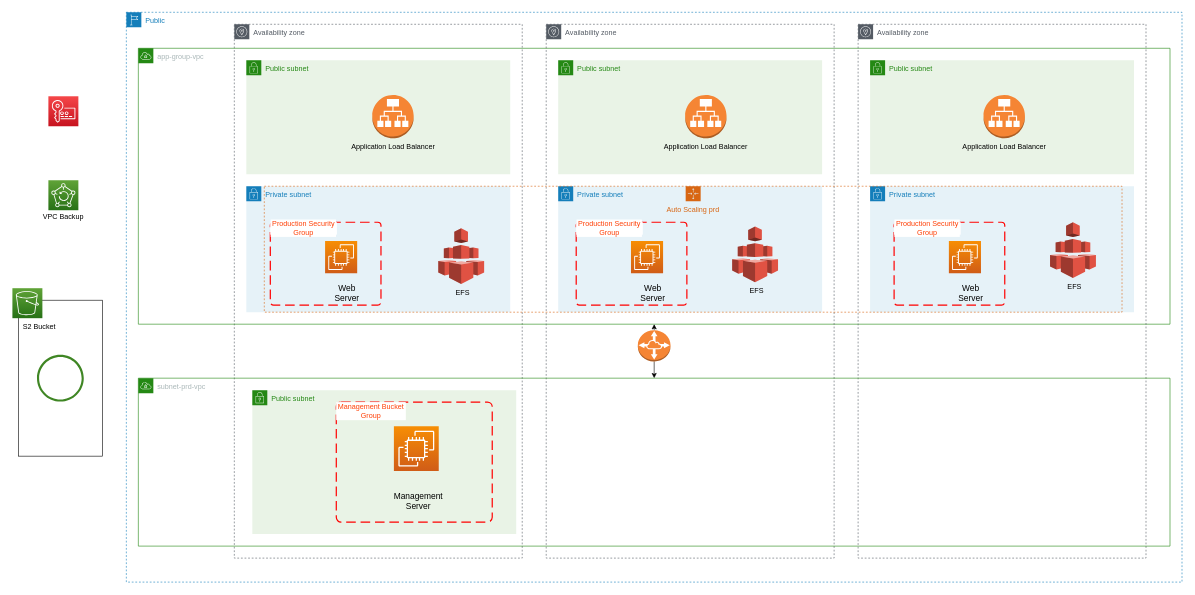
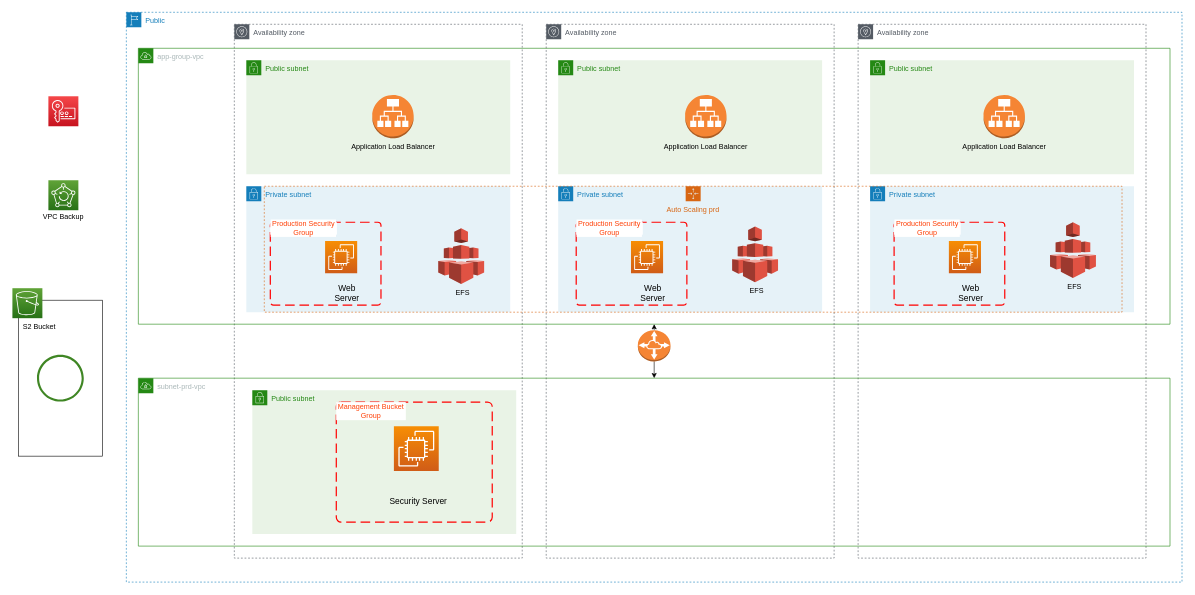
(419, 501) -> (419, 501)
